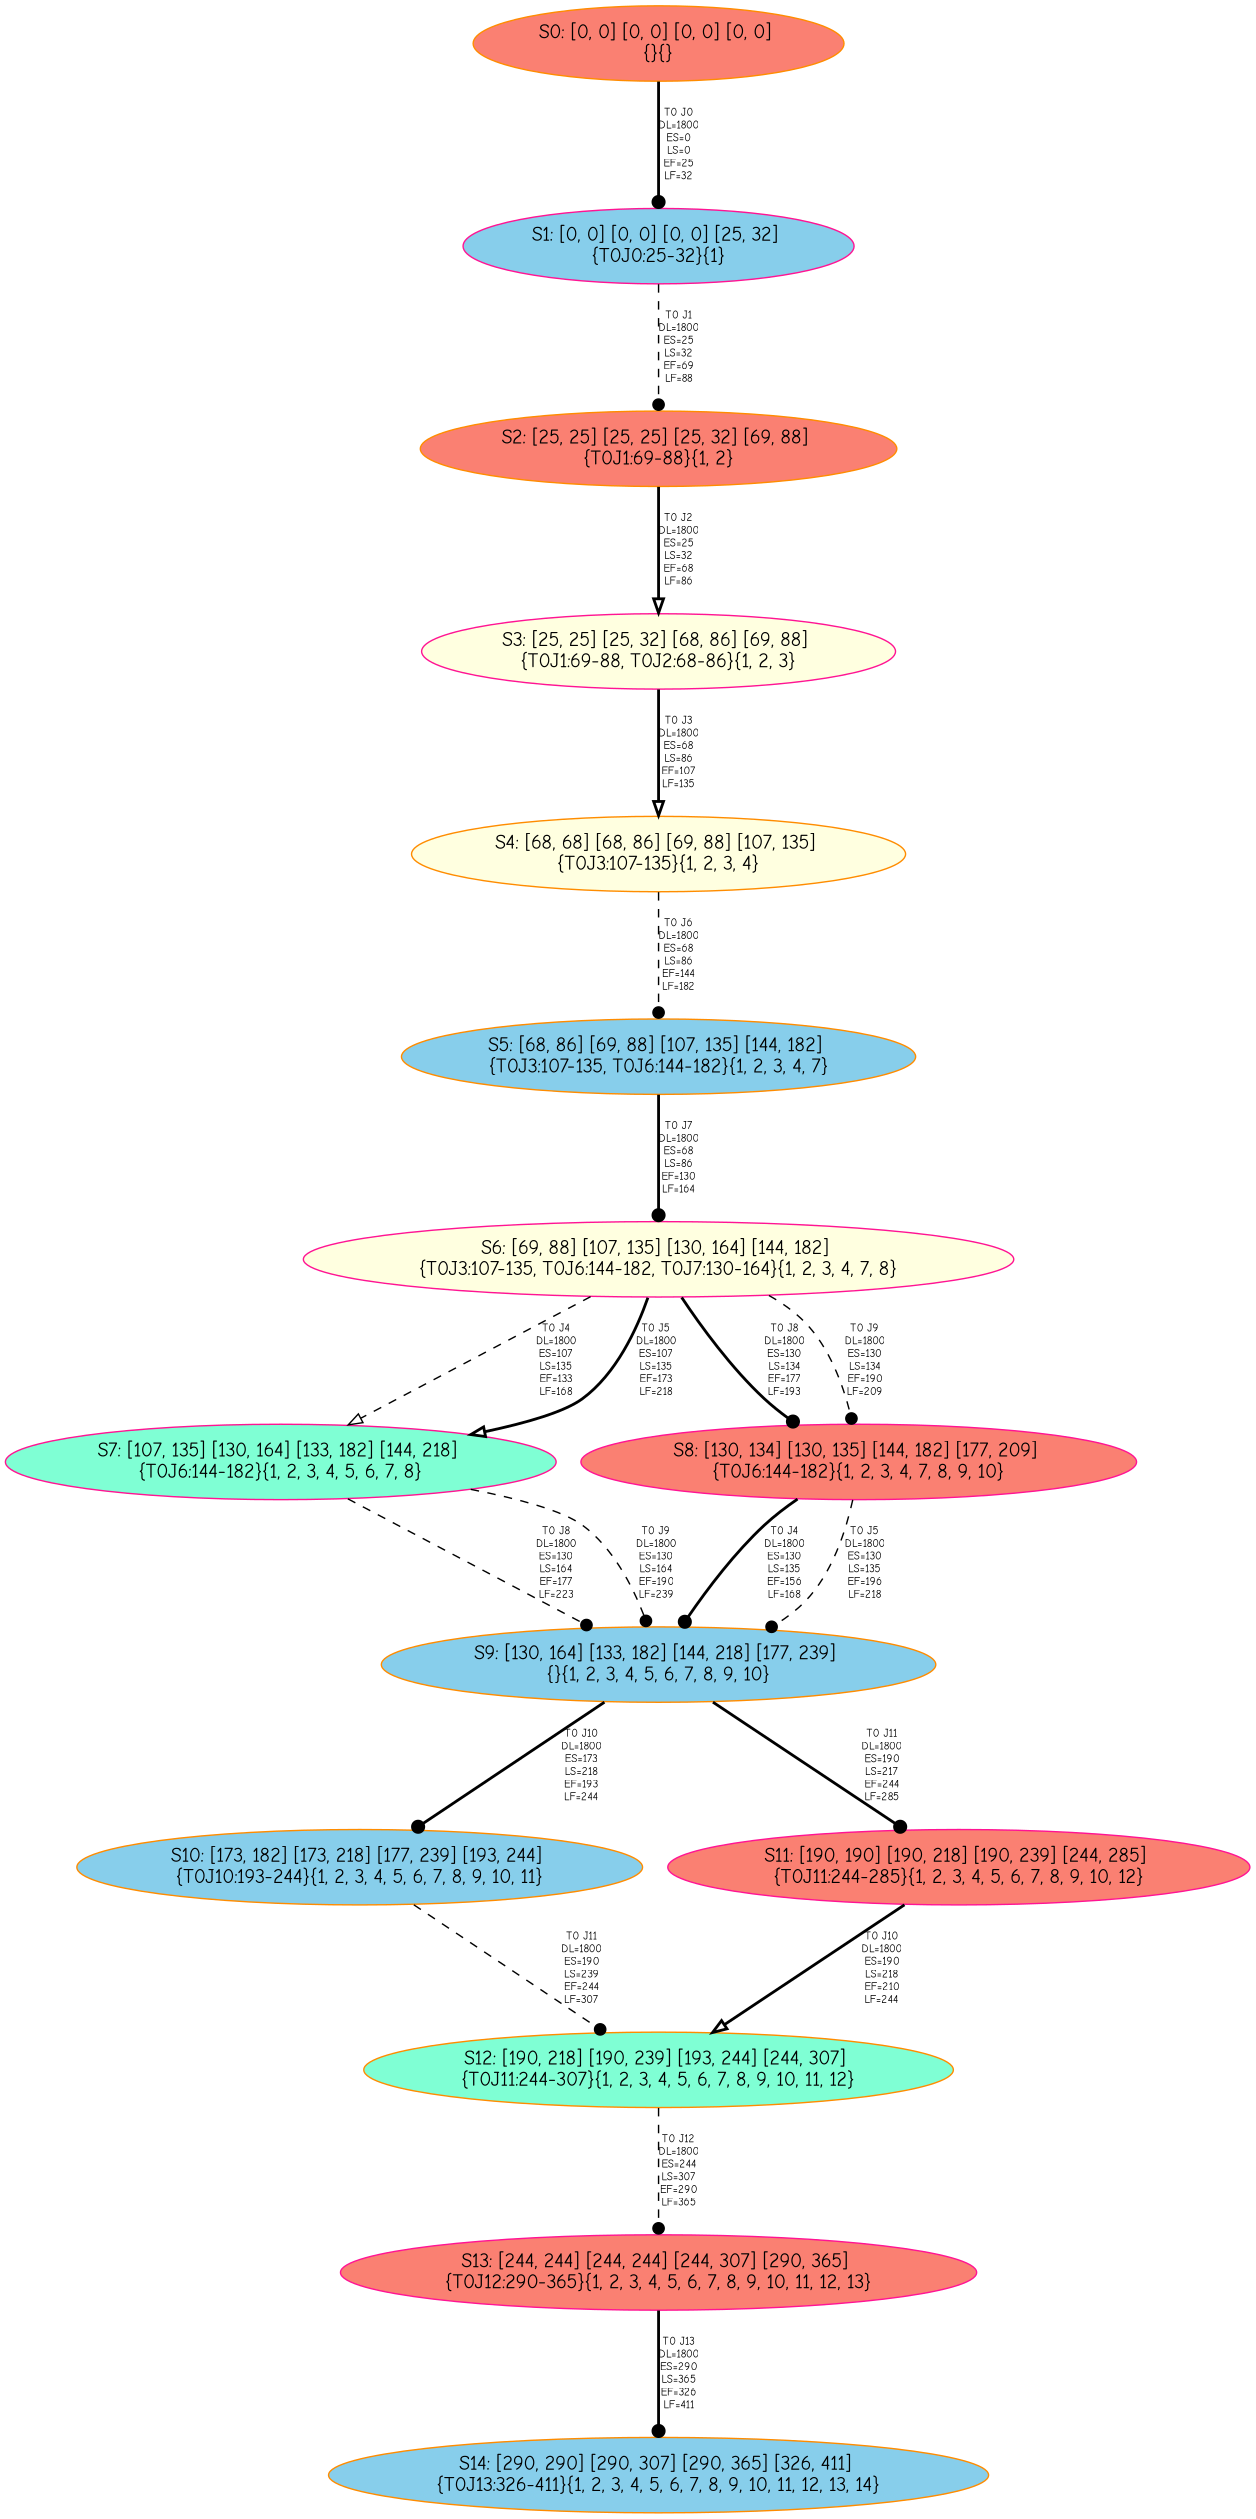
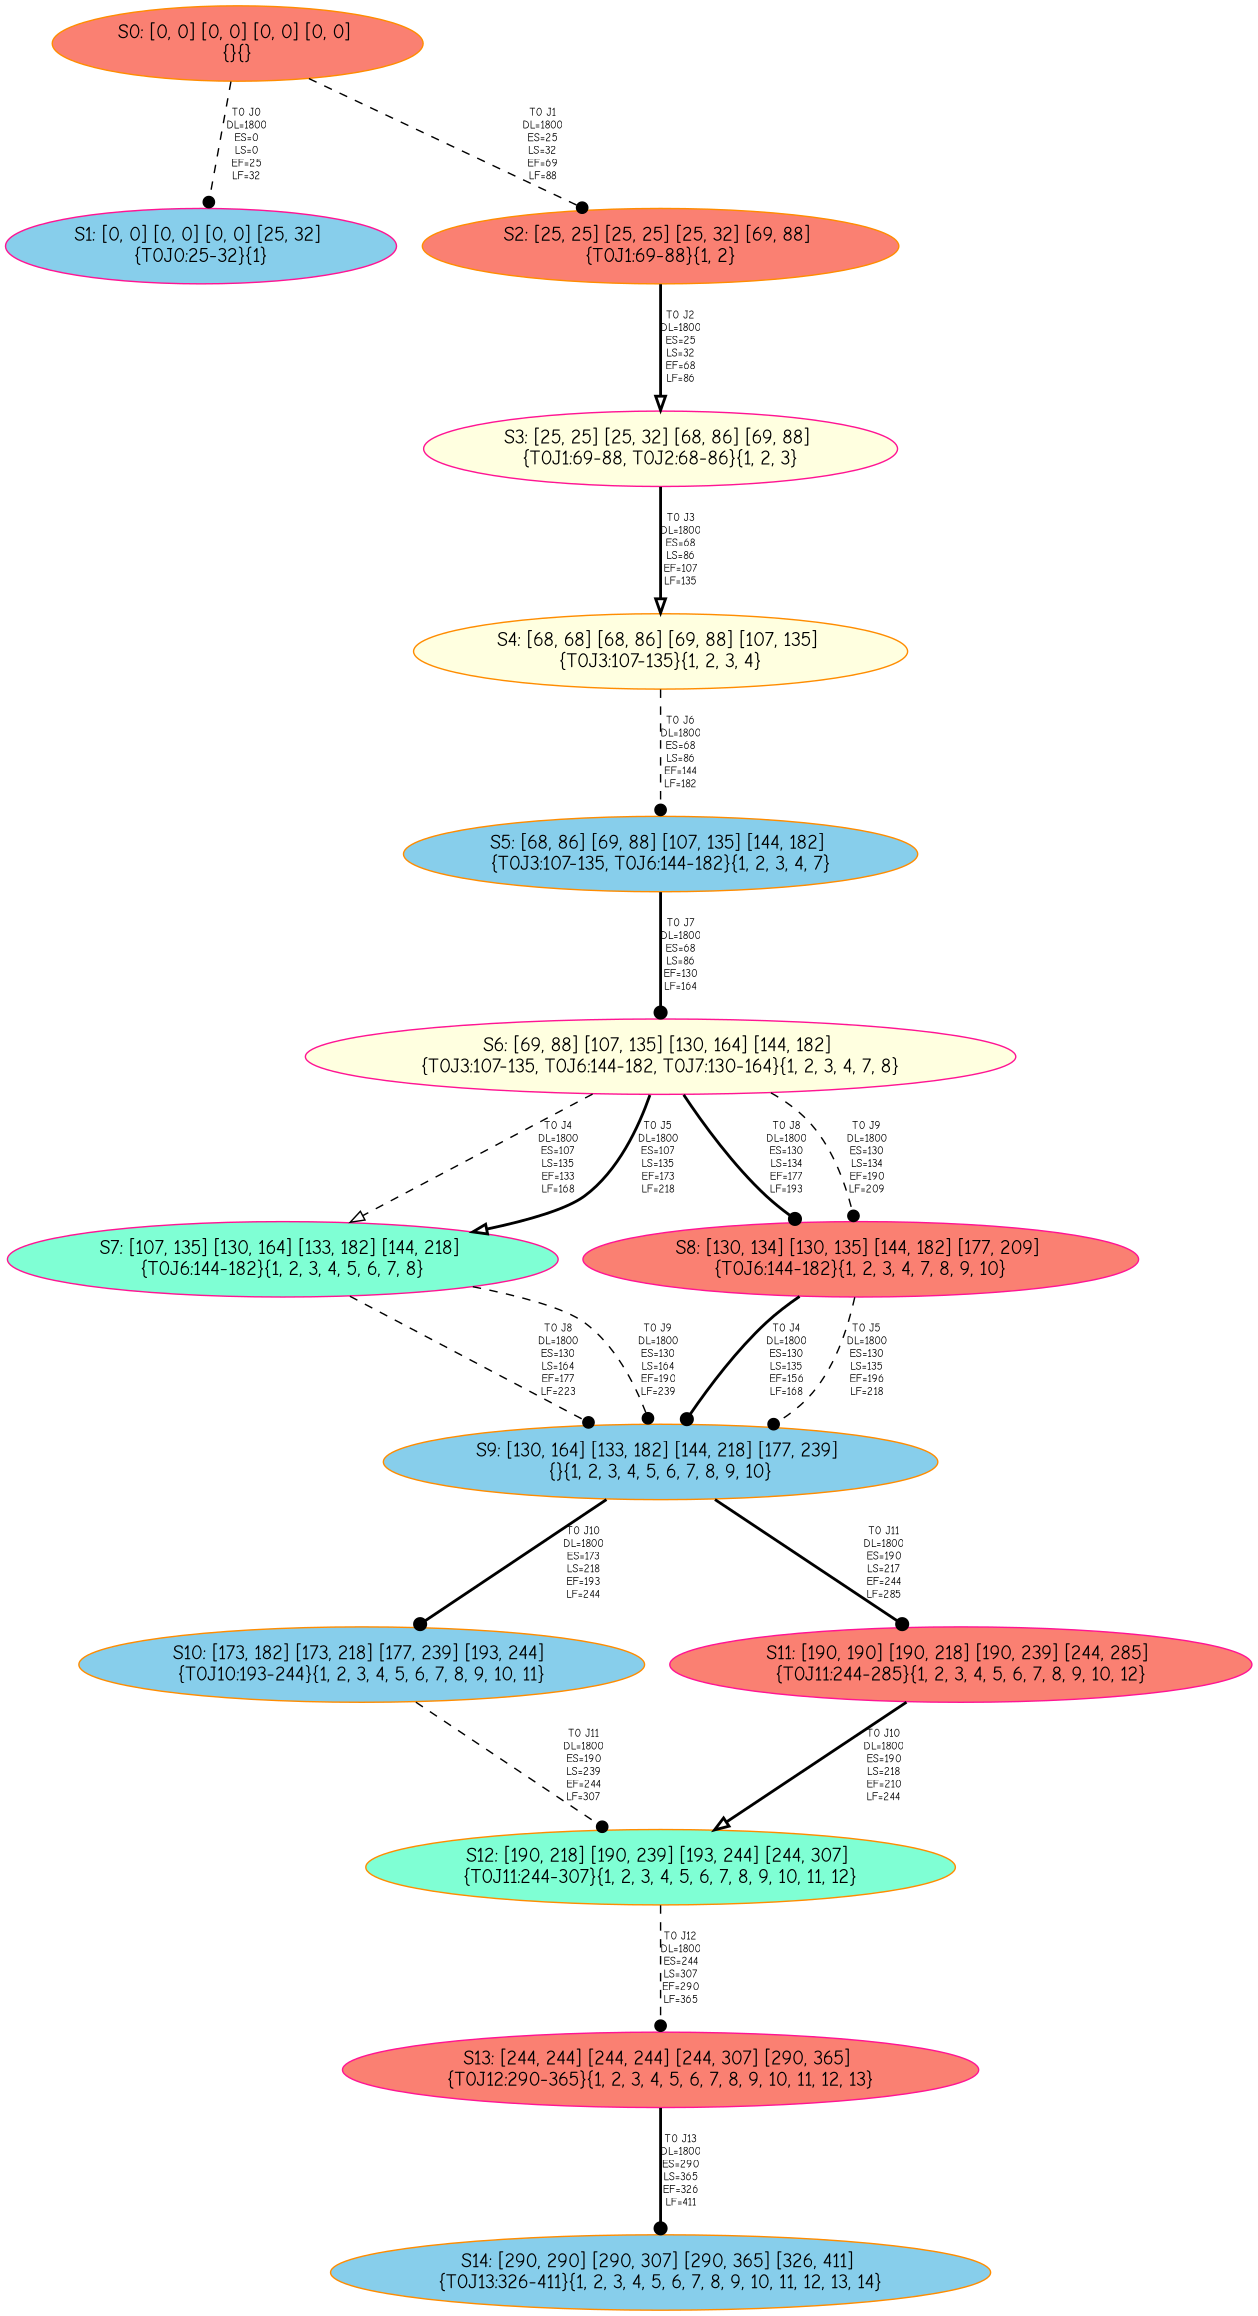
(659, 139) -> (220, 139)
(659, 342) -> (443, 142)
